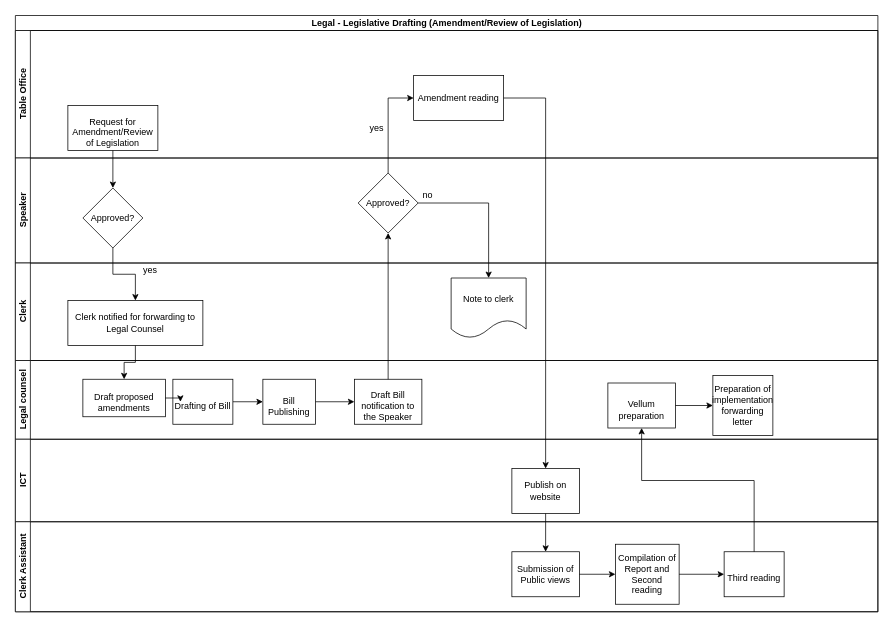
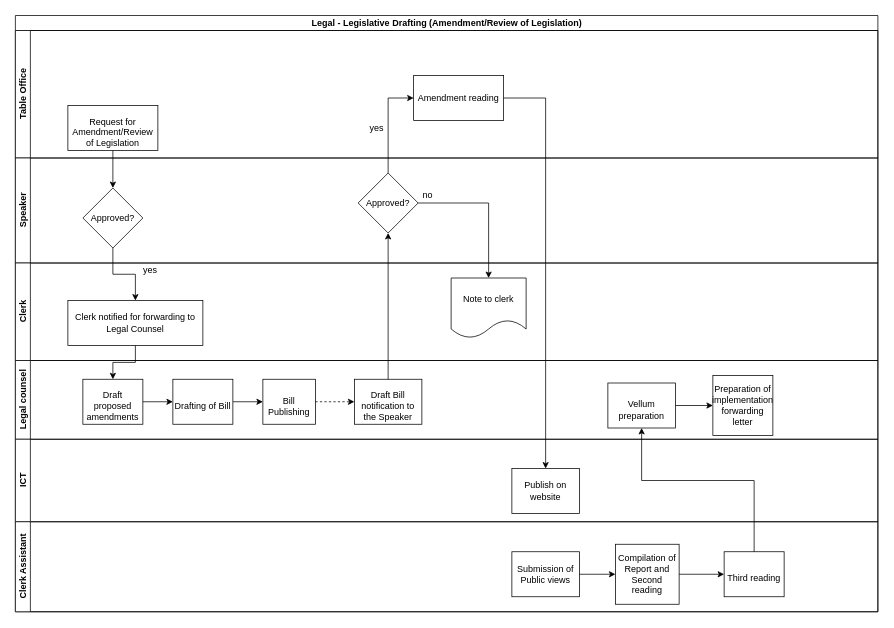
(124, 398) -> (113, 402)
(331, 402) -> (331, 402)
(546, 530) -> none
